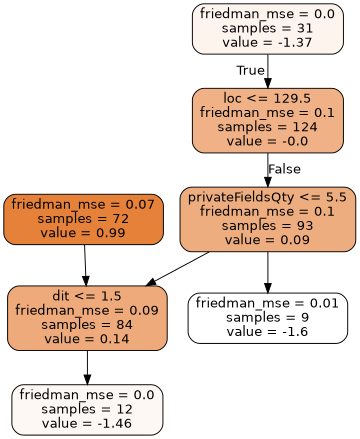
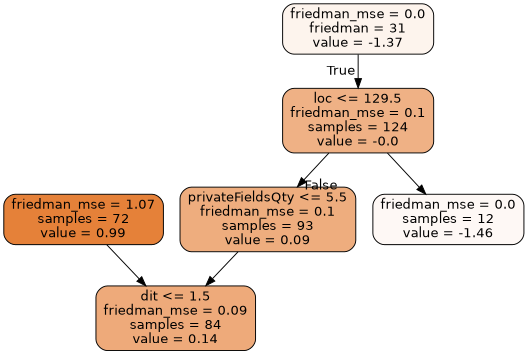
(268, 29) -> (358, 29)
(84, 219) -> (84, 219)
(268, 318) -> none
(87, 363) -> (403, 170)
